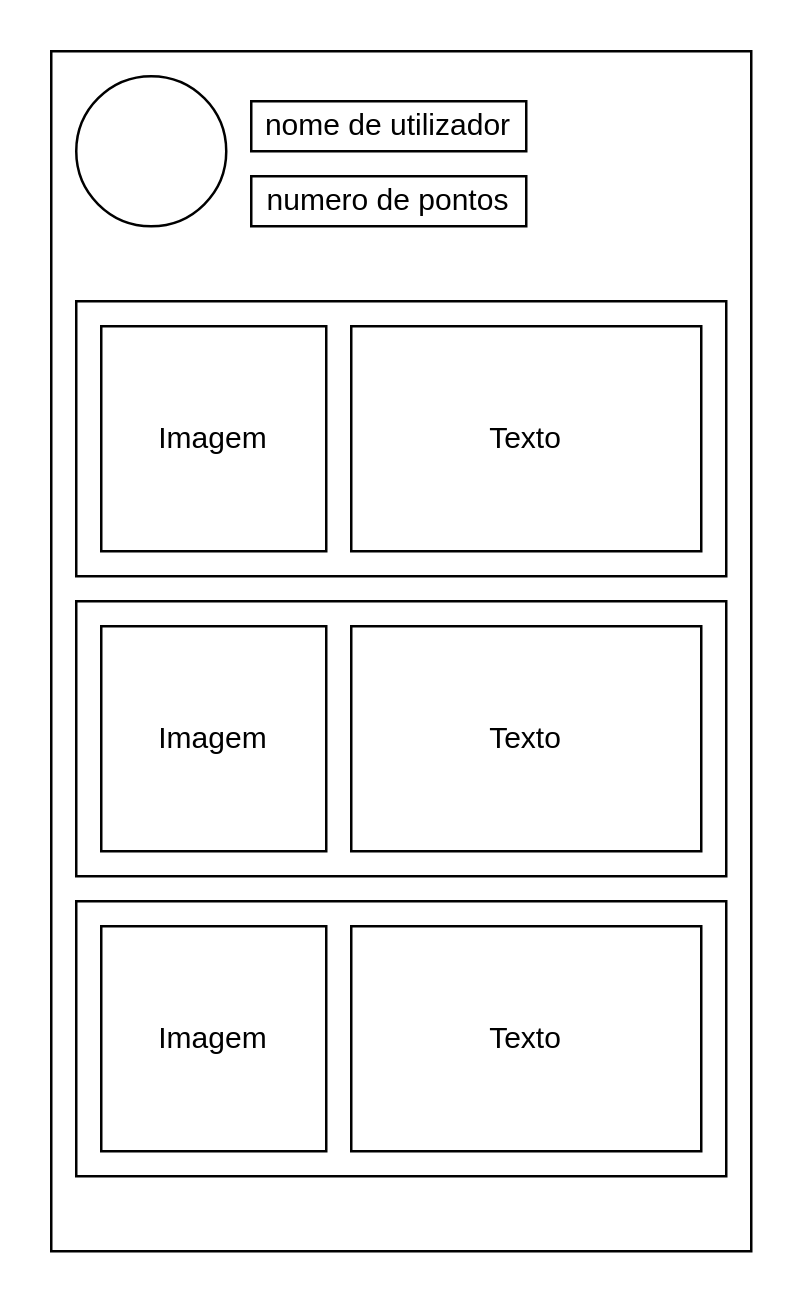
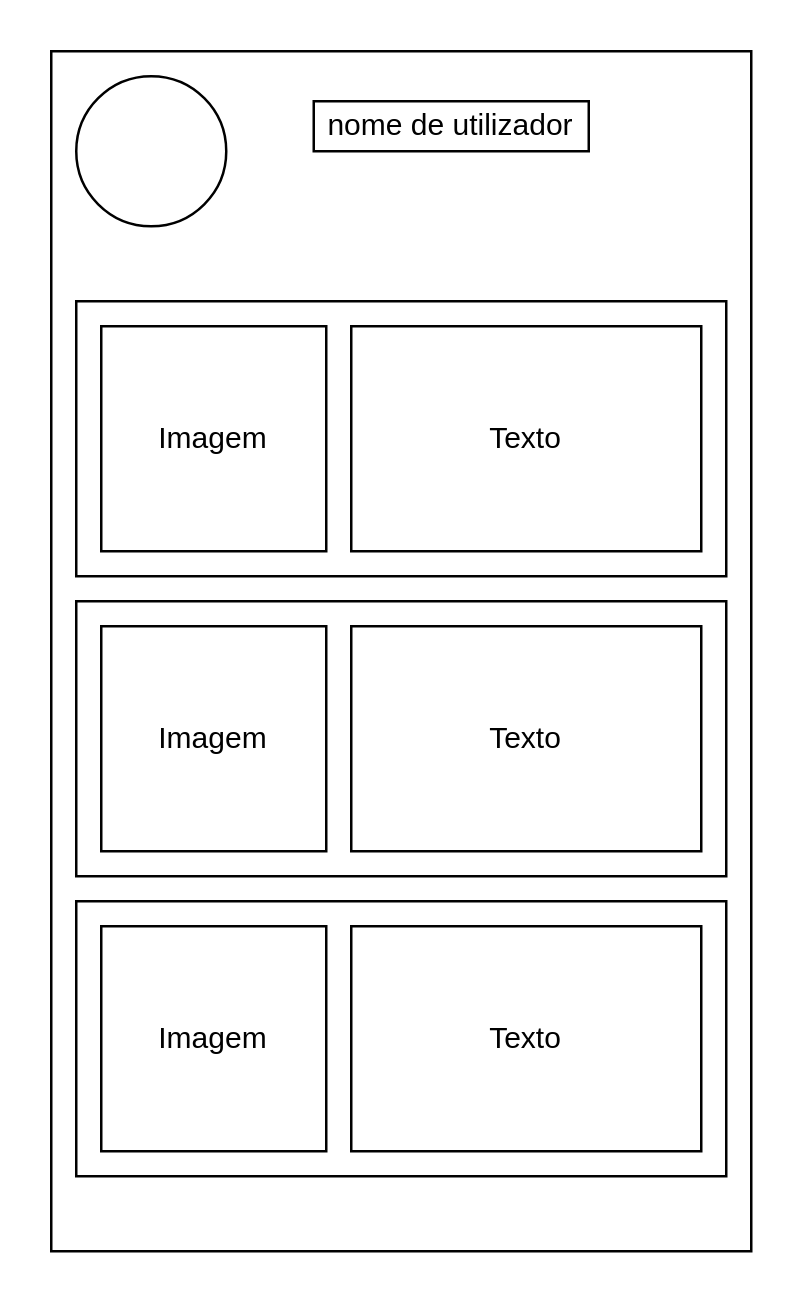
(389, 126) -> (451, 126)
(389, 201) -> none
